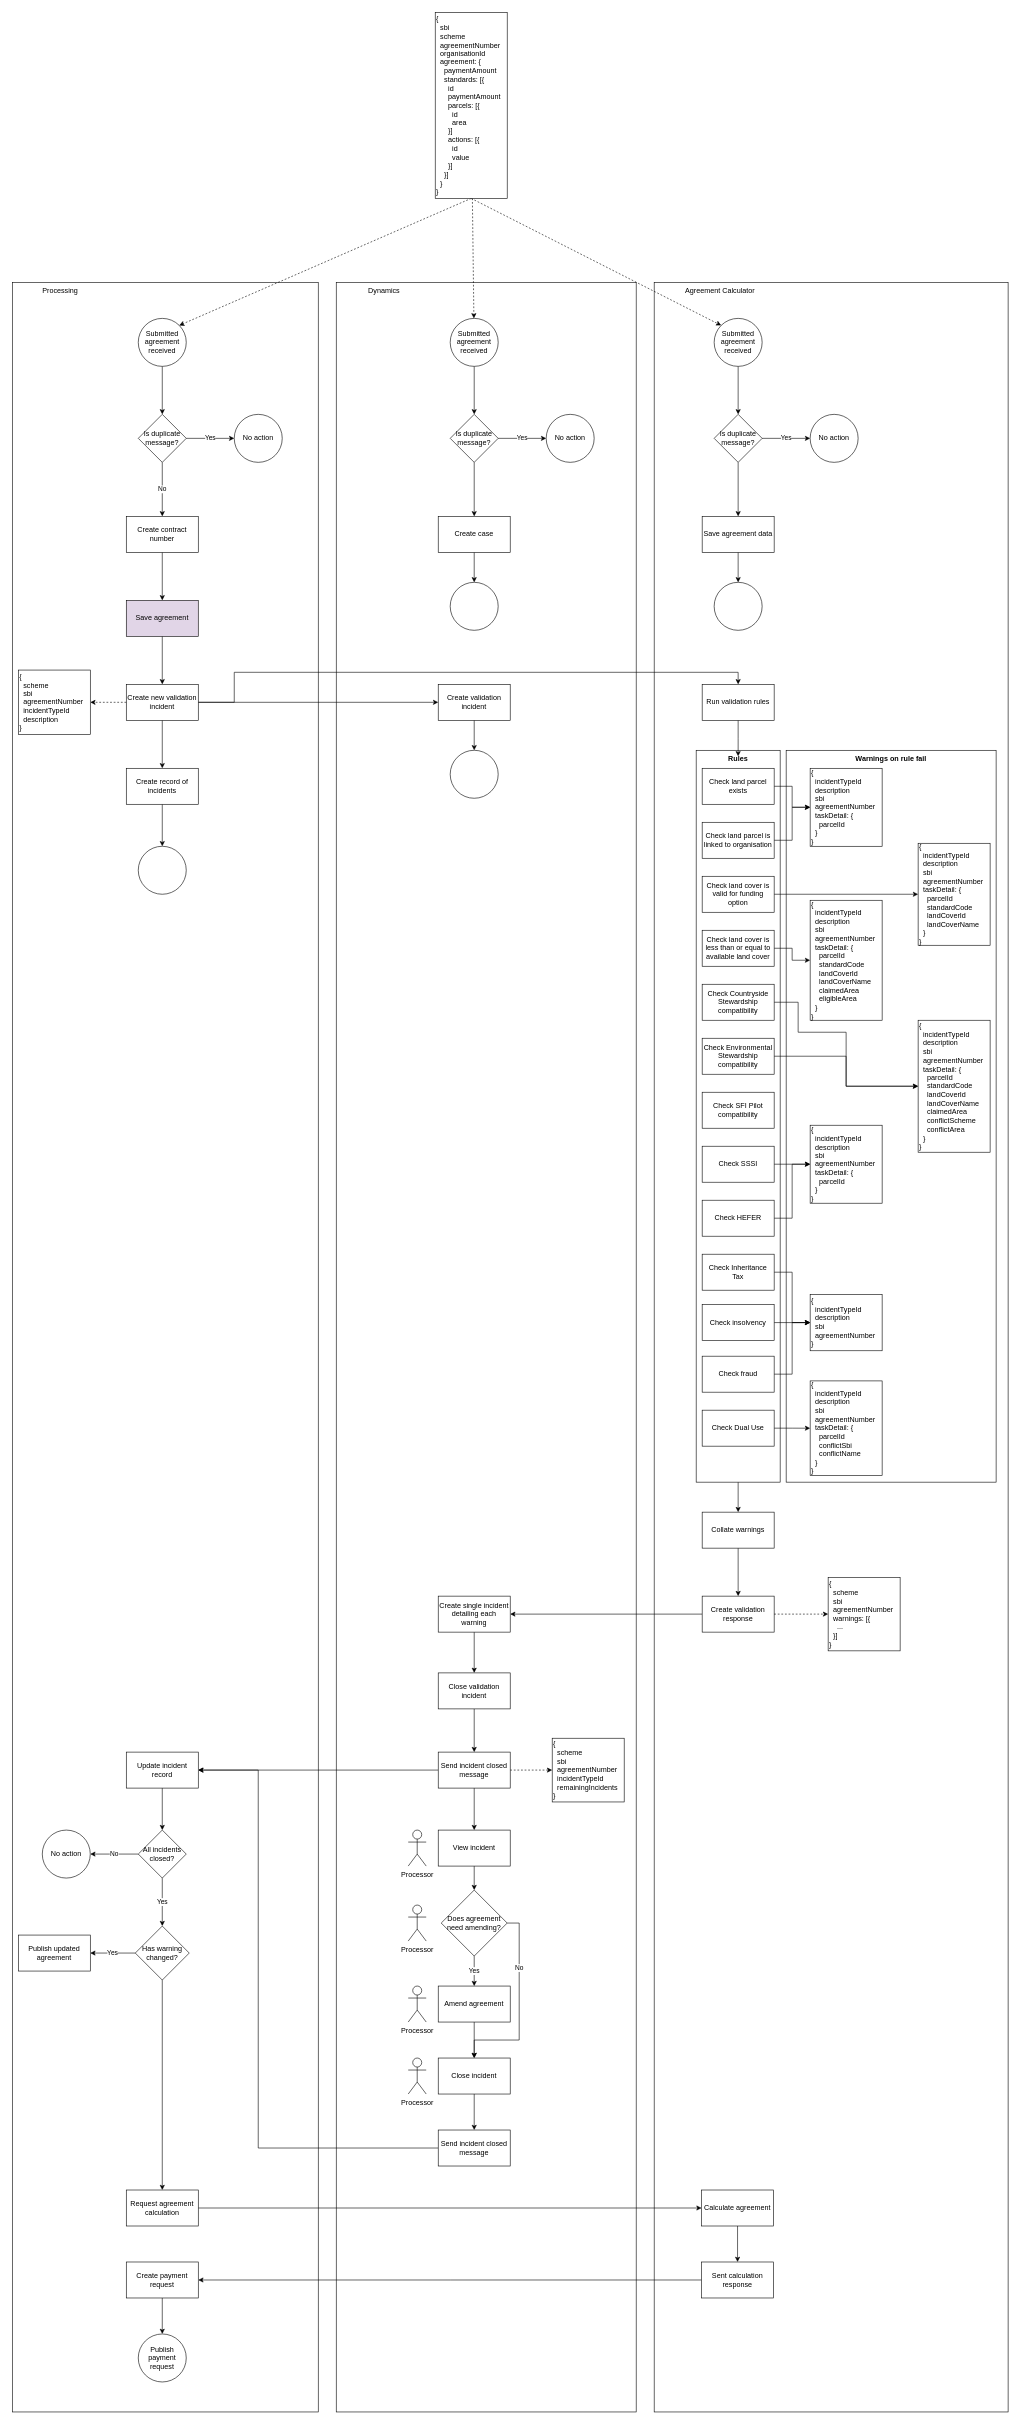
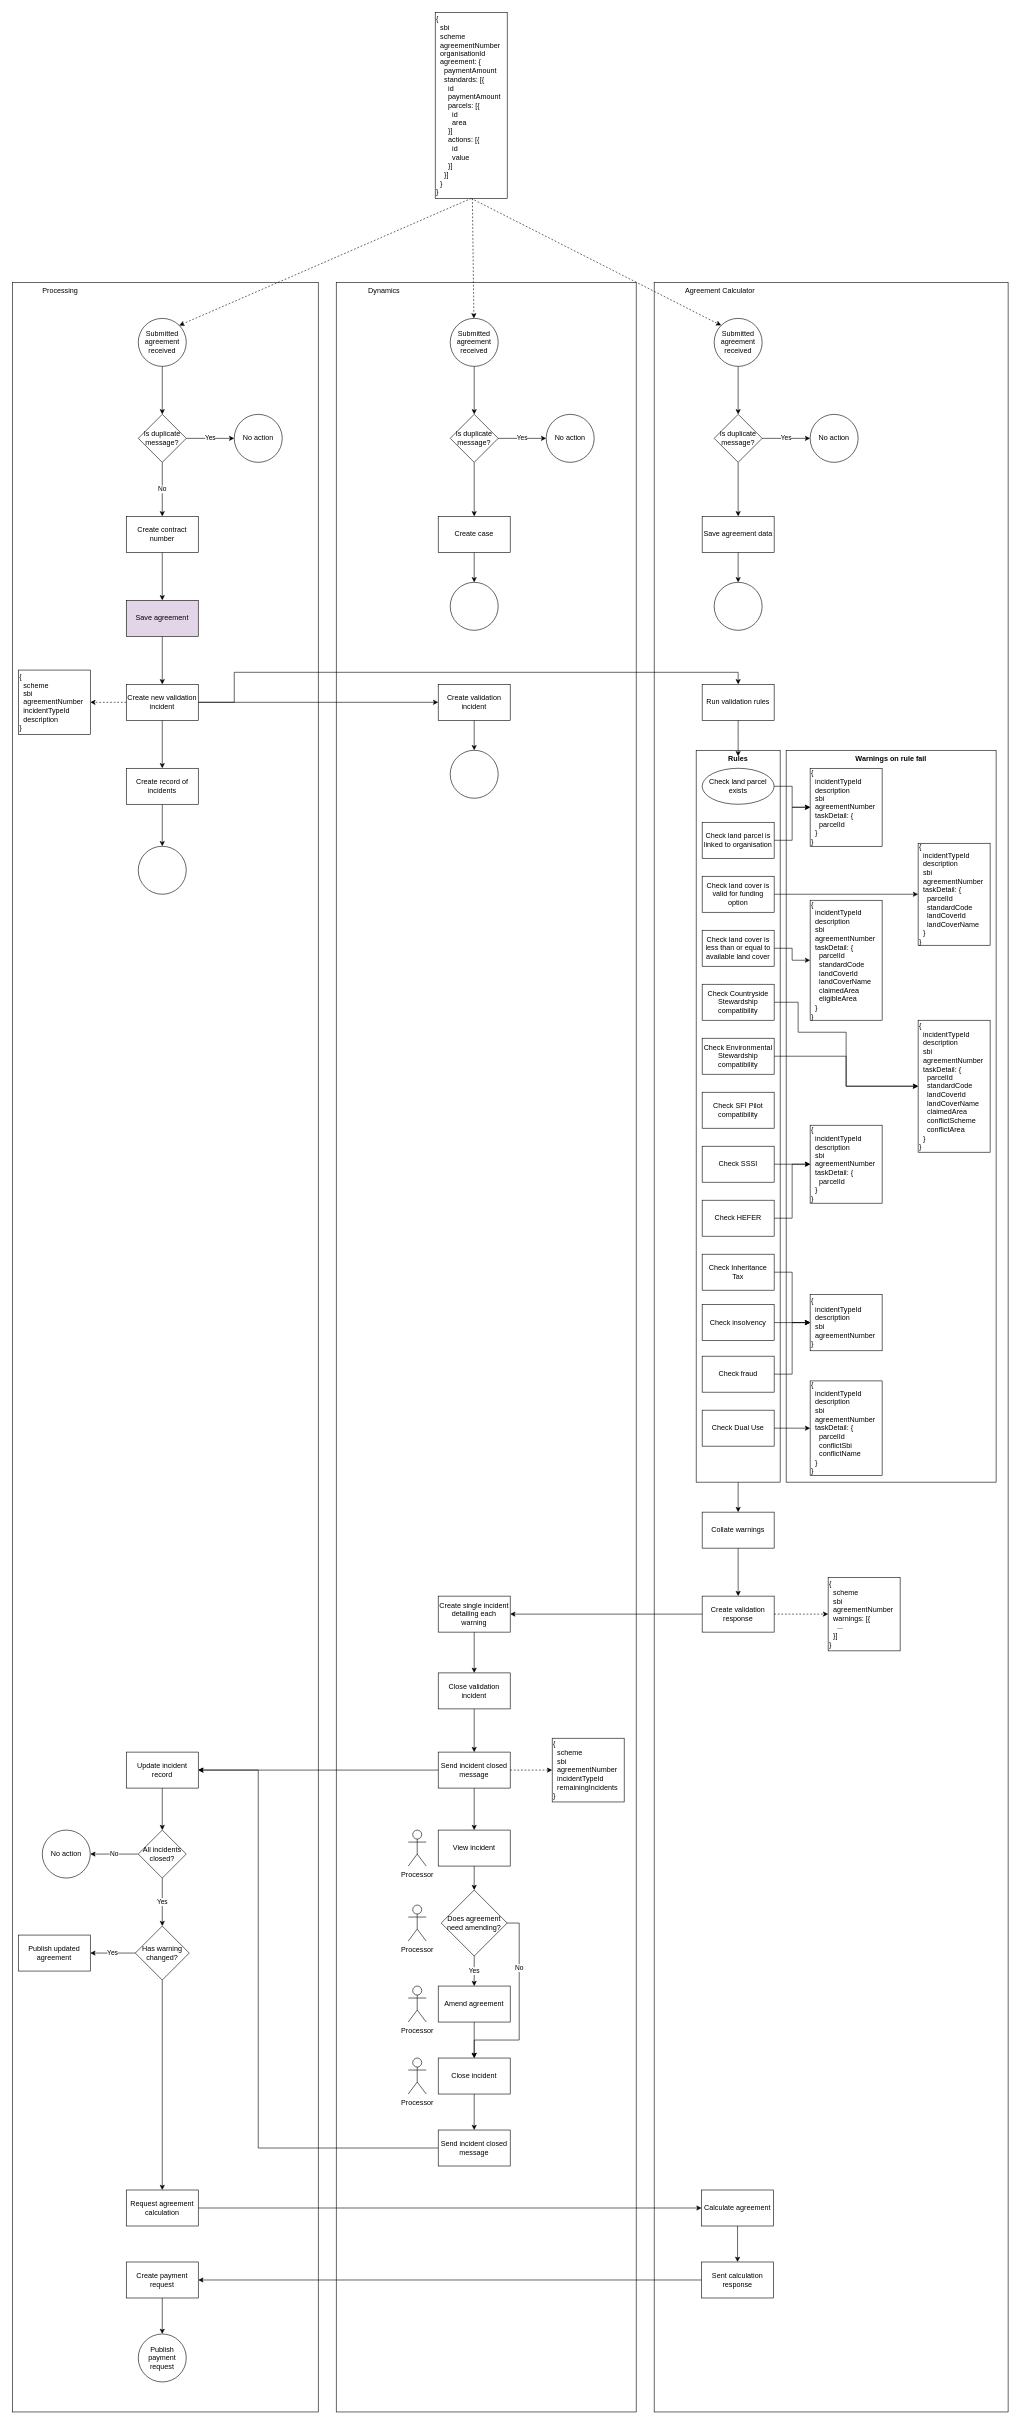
(738, 786) -> (738, 786)
